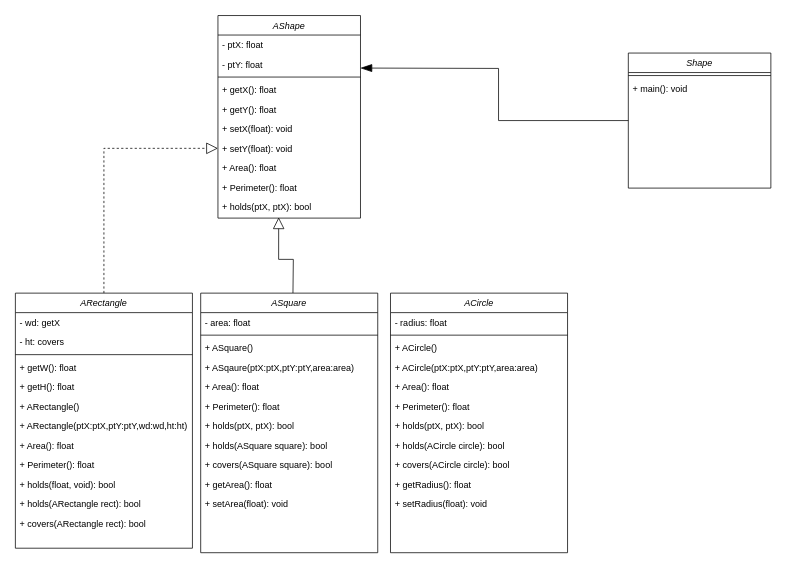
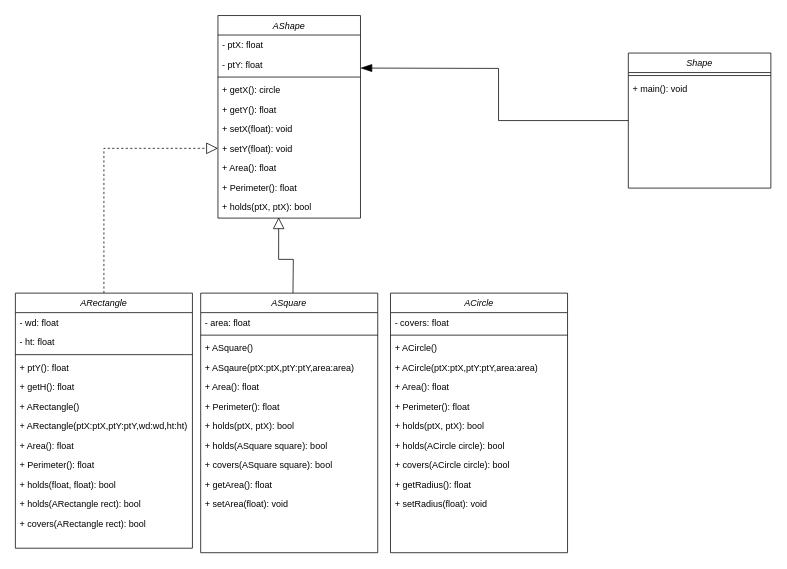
(256, 90) -> (258, 90)
(42, 323) -> (44, 323)
(428, 323) -> (429, 323)
(47, 342) -> (44, 342)
(53, 368) -> (50, 368)
(74, 485) -> (77, 485)
